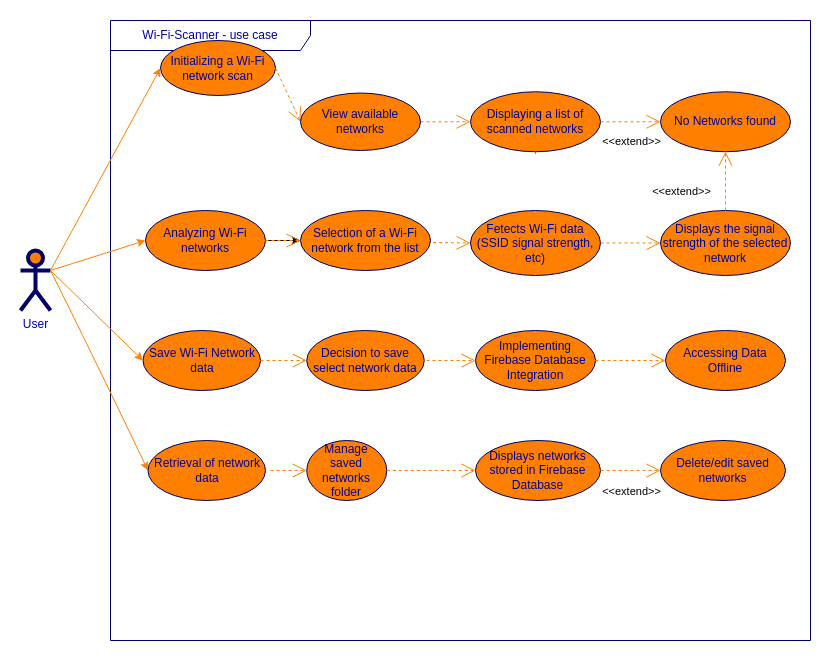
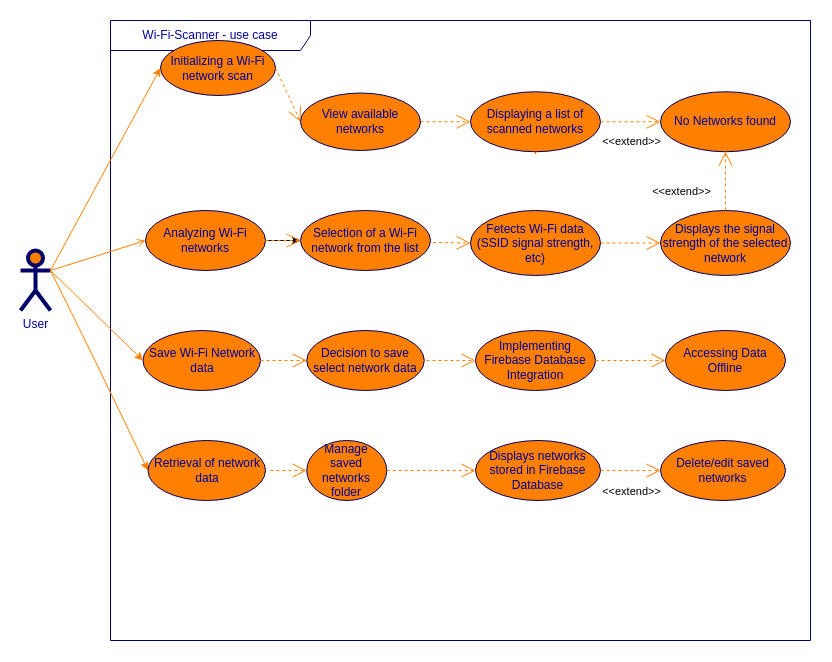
(137, 243) -> (139, 242)
